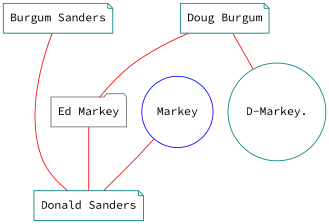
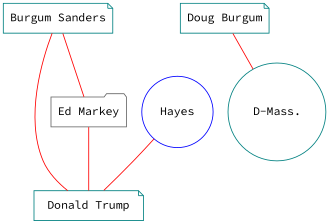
(140, 59) -> (73, 65)
(177, 112) -> (177, 112)
(277, 112) -> (277, 112)
(89, 206) -> (89, 206)
